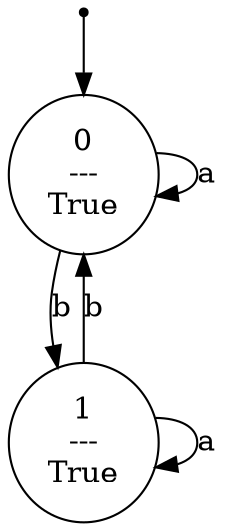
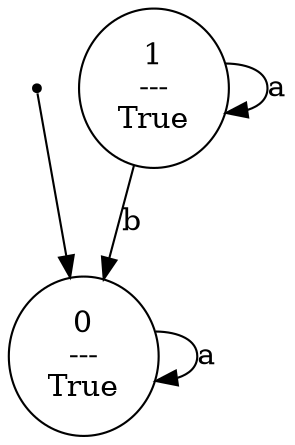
(51, 298) -> none
